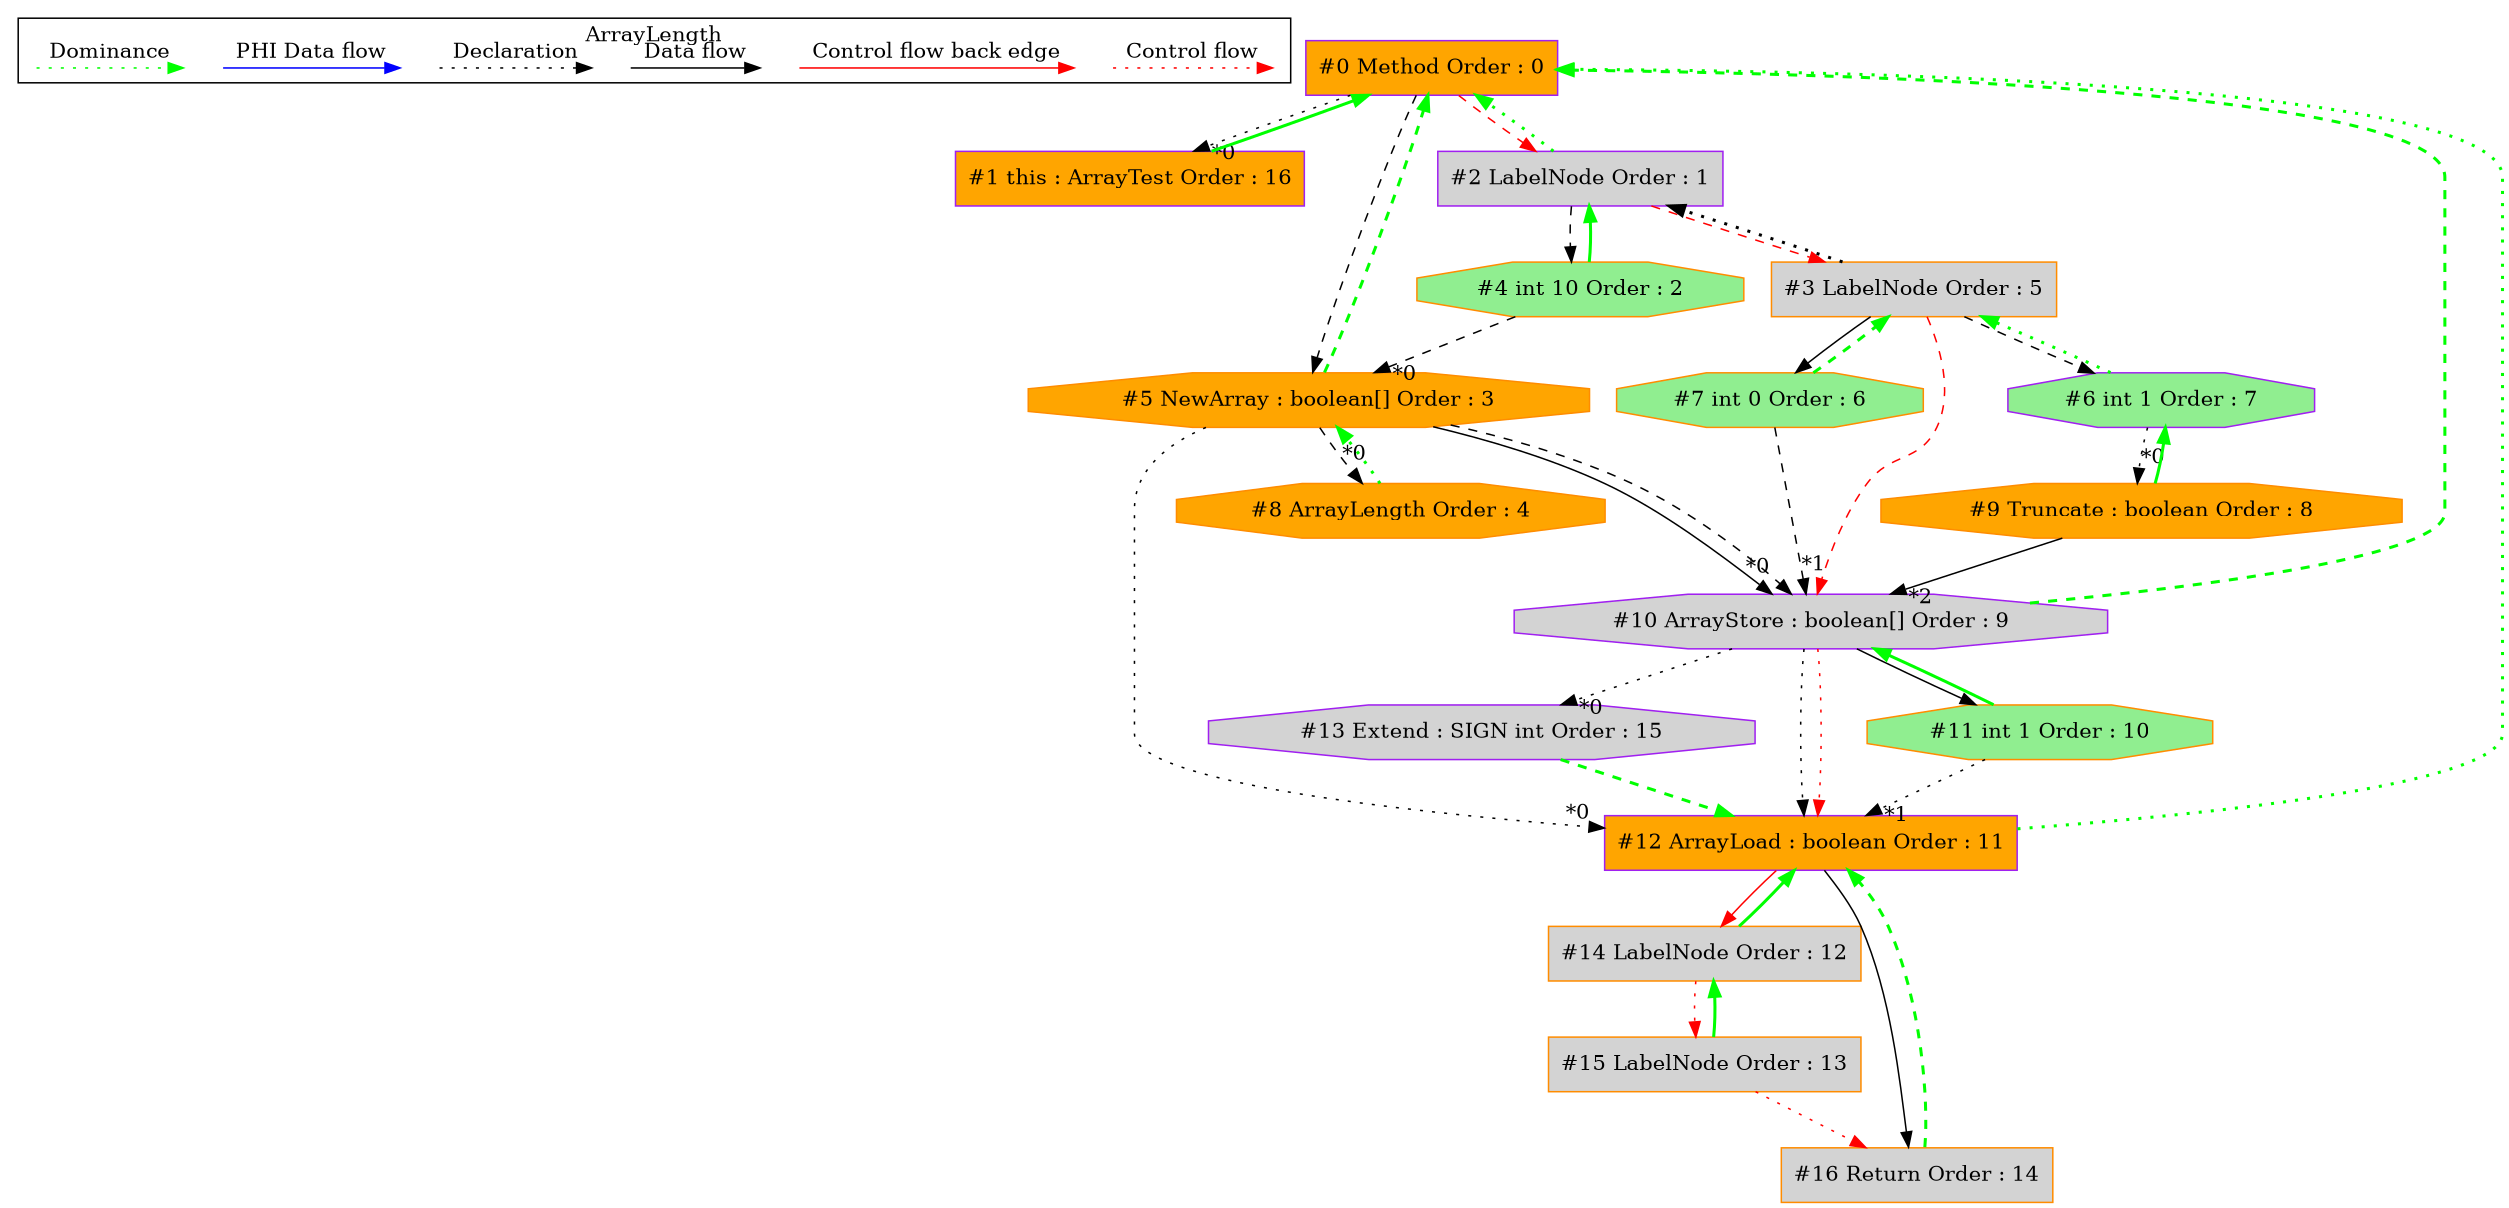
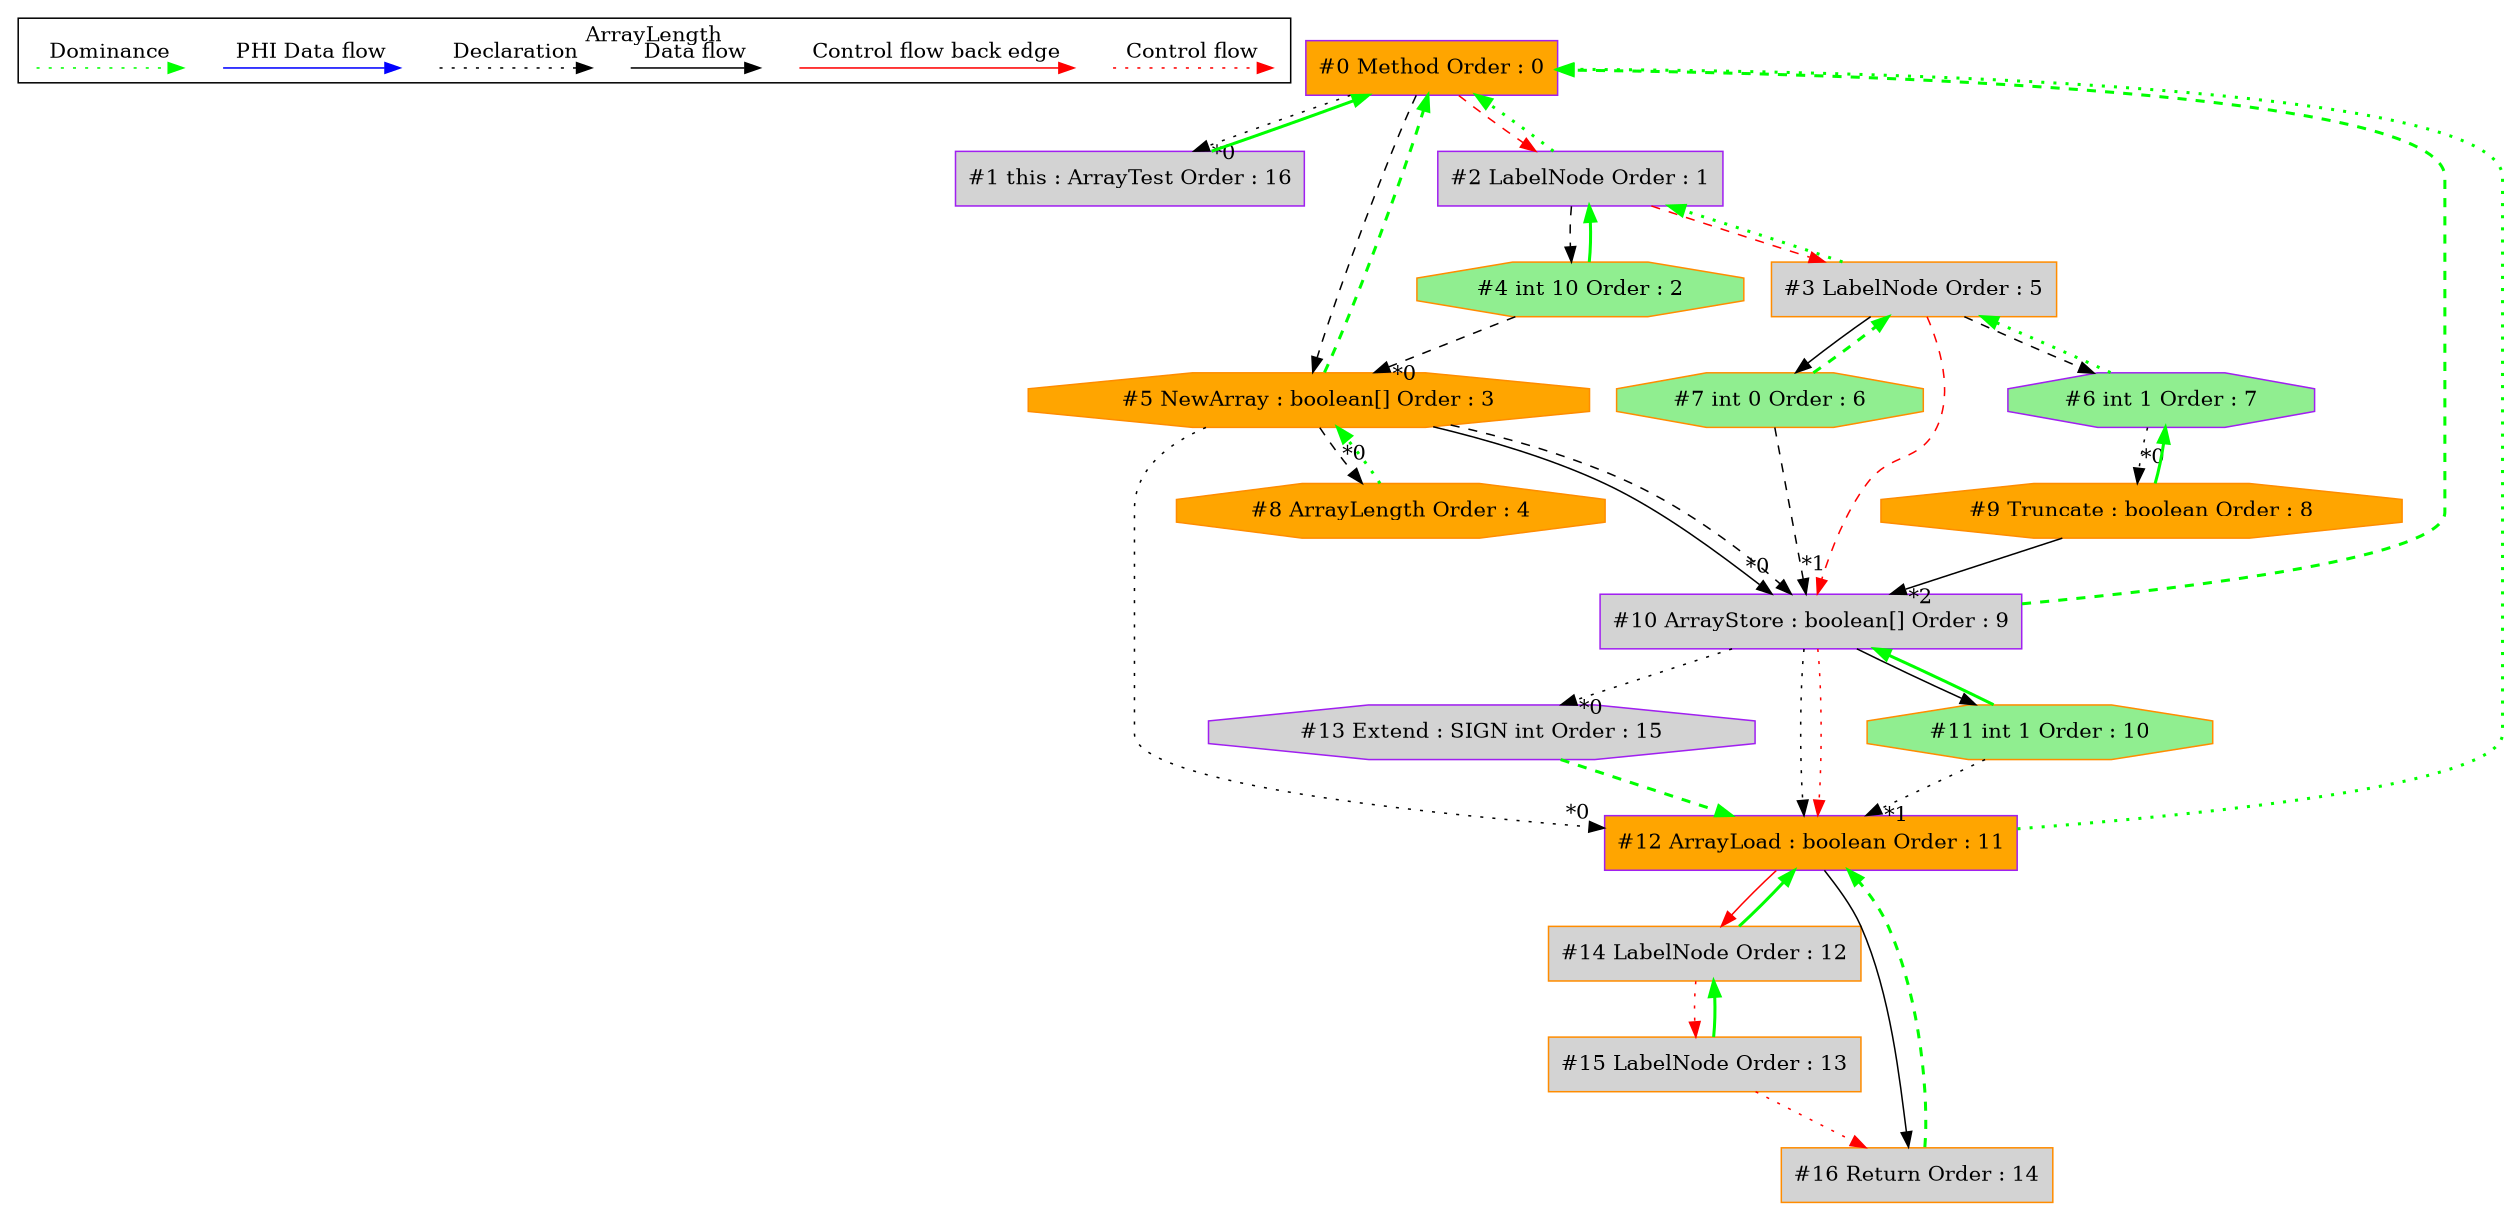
(1130, 179) -> (1130, 179)
(1763, 236) -> (1763, 236)
(1811, 622) -> (1811, 622)
